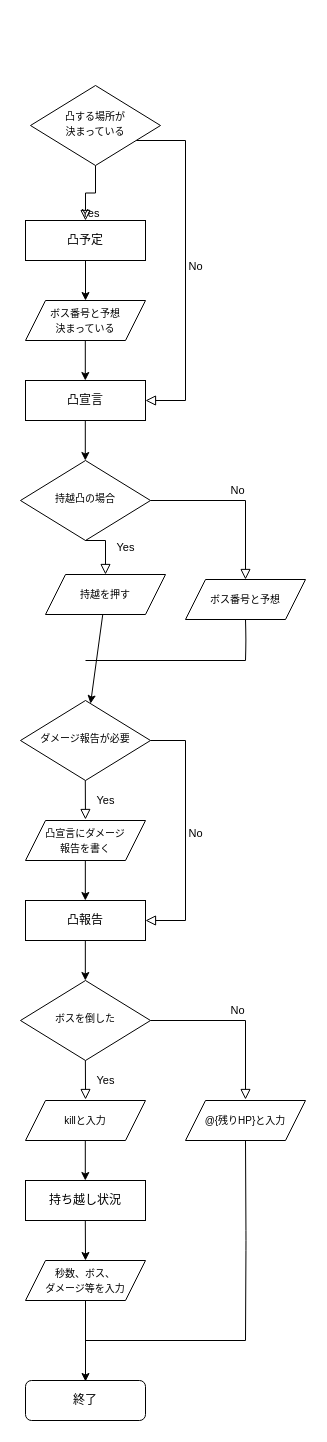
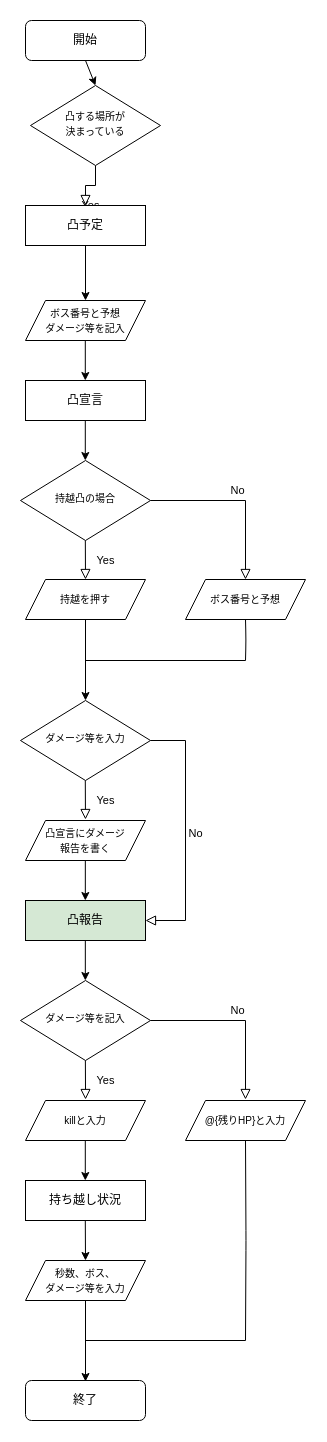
none -> (86, 41)
none -> (89, 70)
(86, 241) -> (86, 226)
(186, 261) -> none
(86, 321) -> (86, 321)
(106, 595) -> (86, 600)
(86, 739) -> (86, 739)
(86, 921) -> (86, 921)
(86, 1019) -> (86, 1019)
